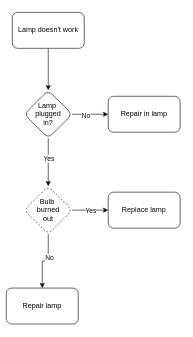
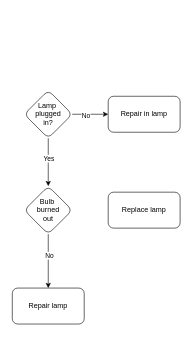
(48, 30) -> none
(48, 84) -> none
(48, 210) -> (48, 210)
(94, 210) -> none
(42, 306) -> (48, 306)
